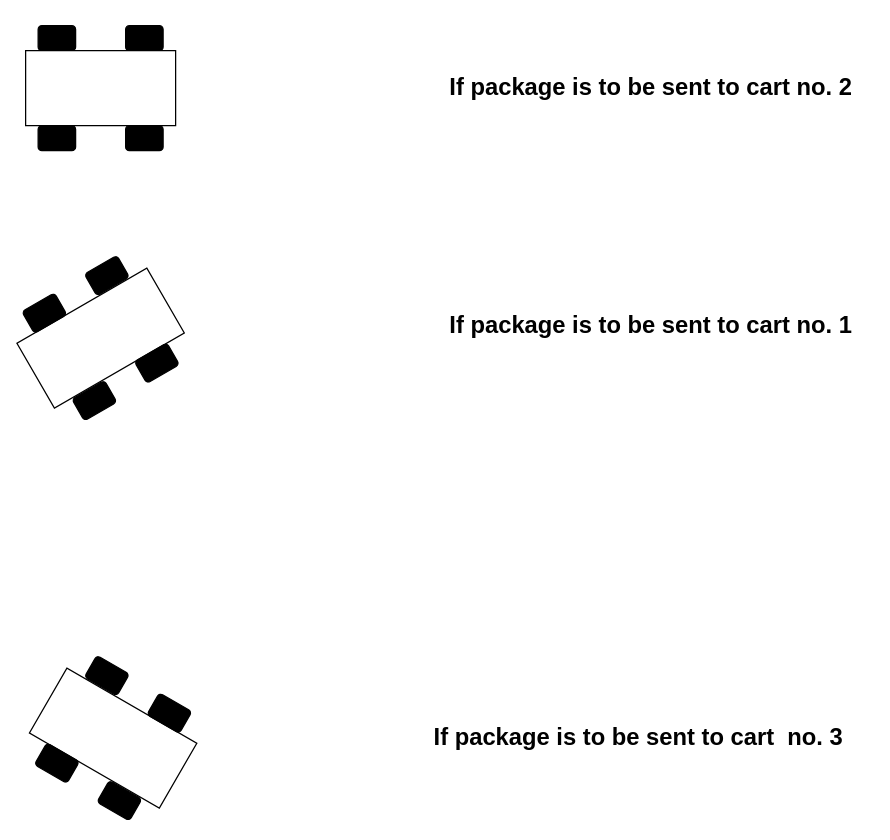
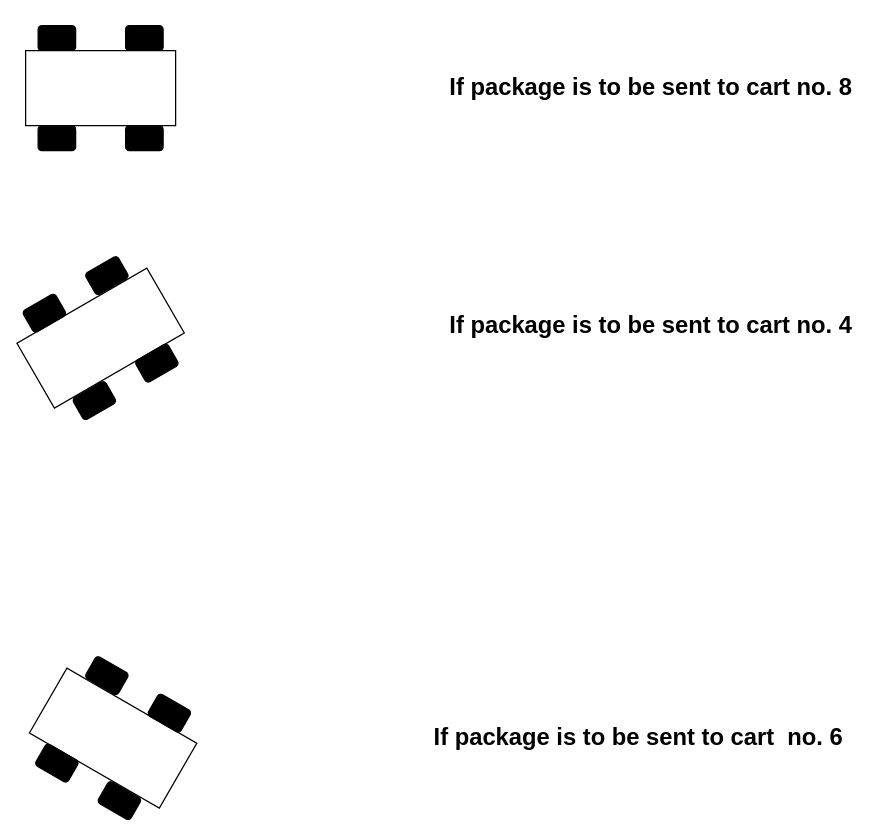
(651, 88) -> (651, 88)
(651, 326) -> (651, 326)
(639, 738) -> (639, 738)
